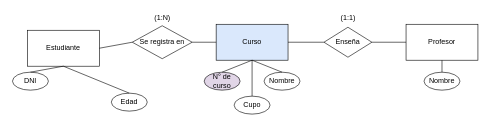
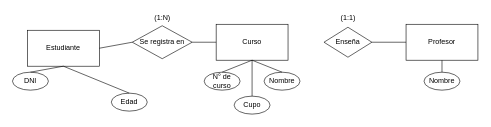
(252, 42) -> (252, 42)
(306, 42) -> none
(222, 81) -> (222, 81)
